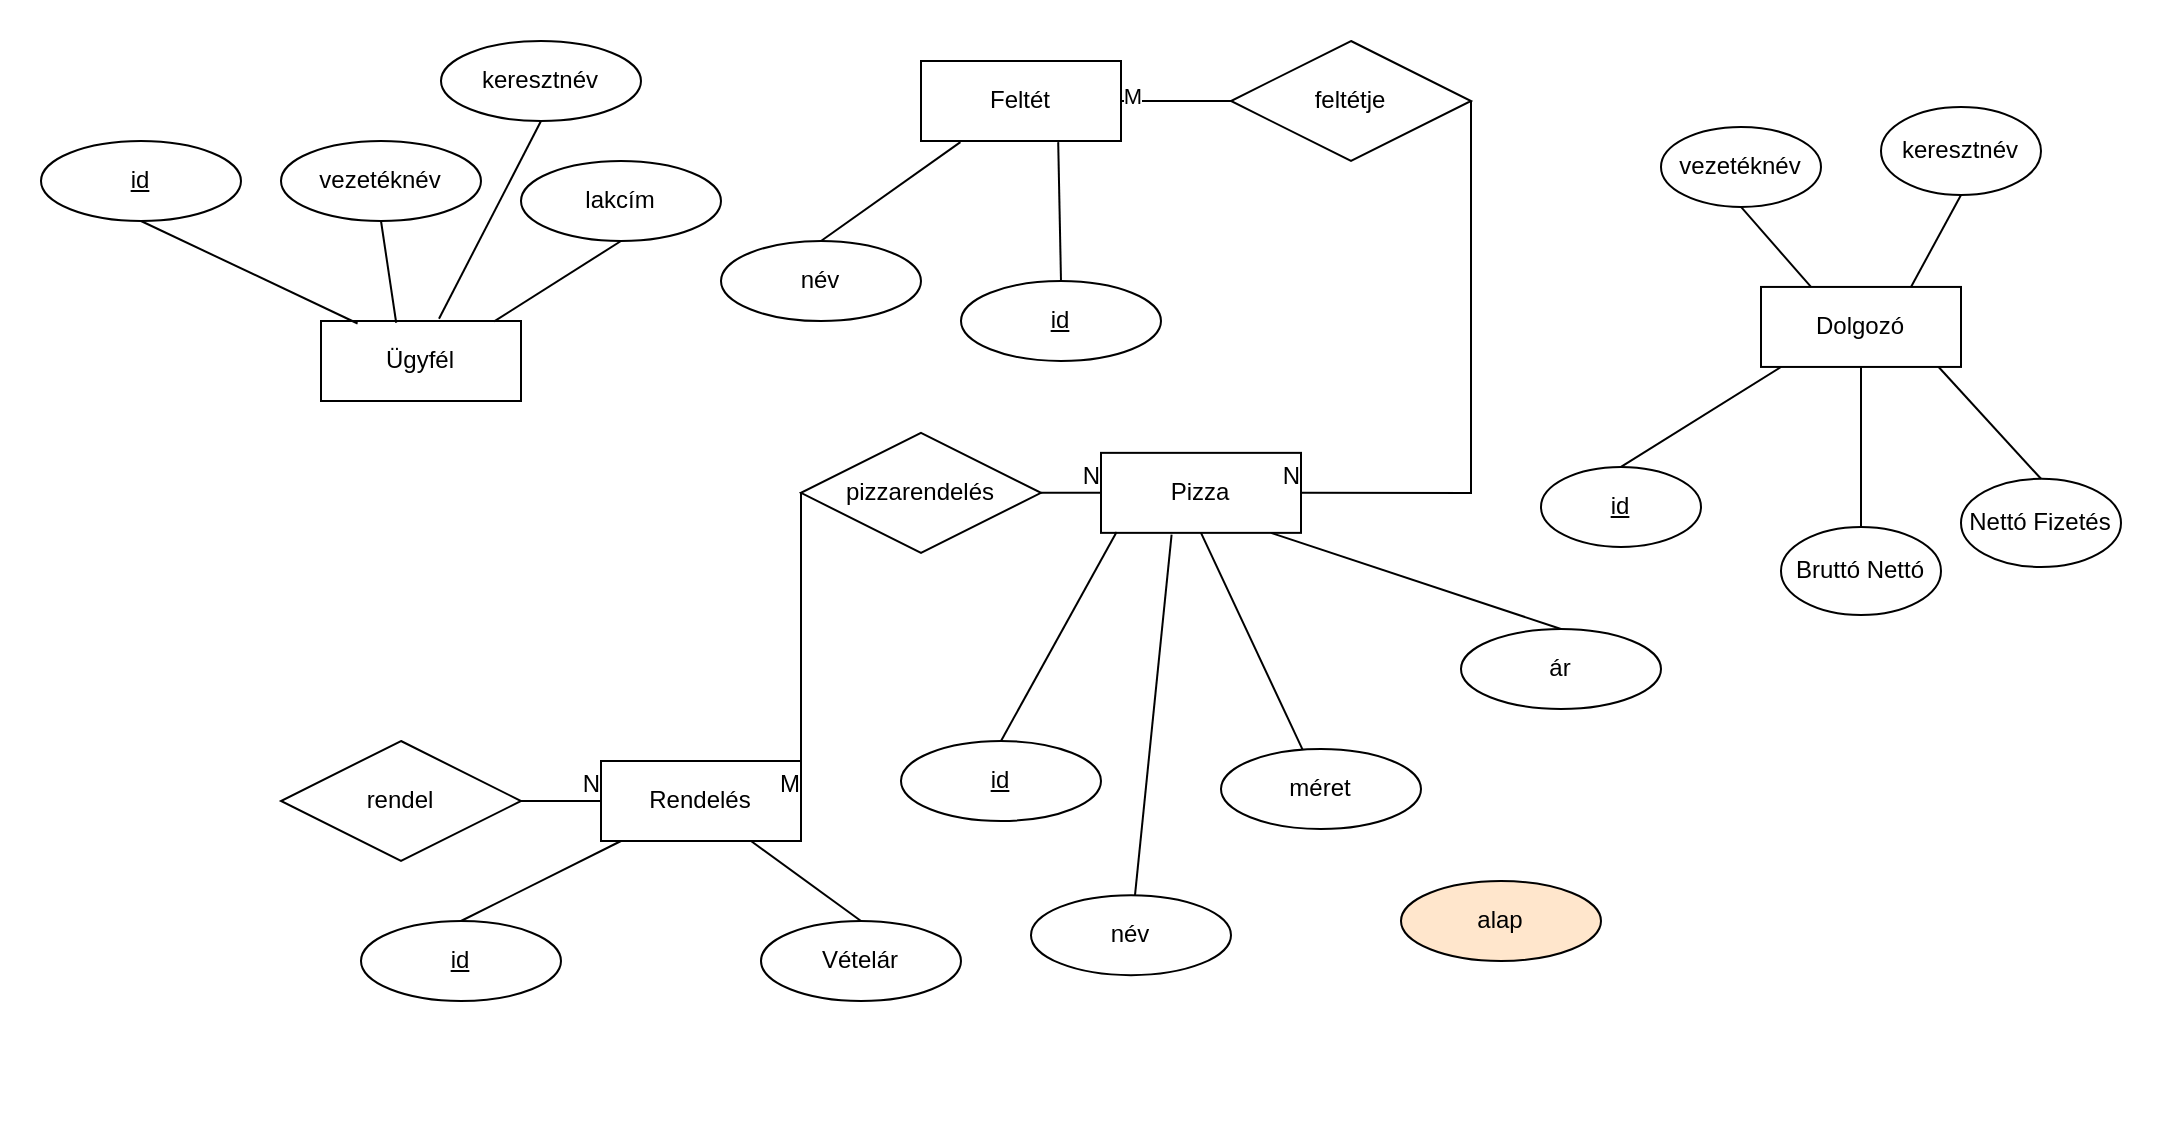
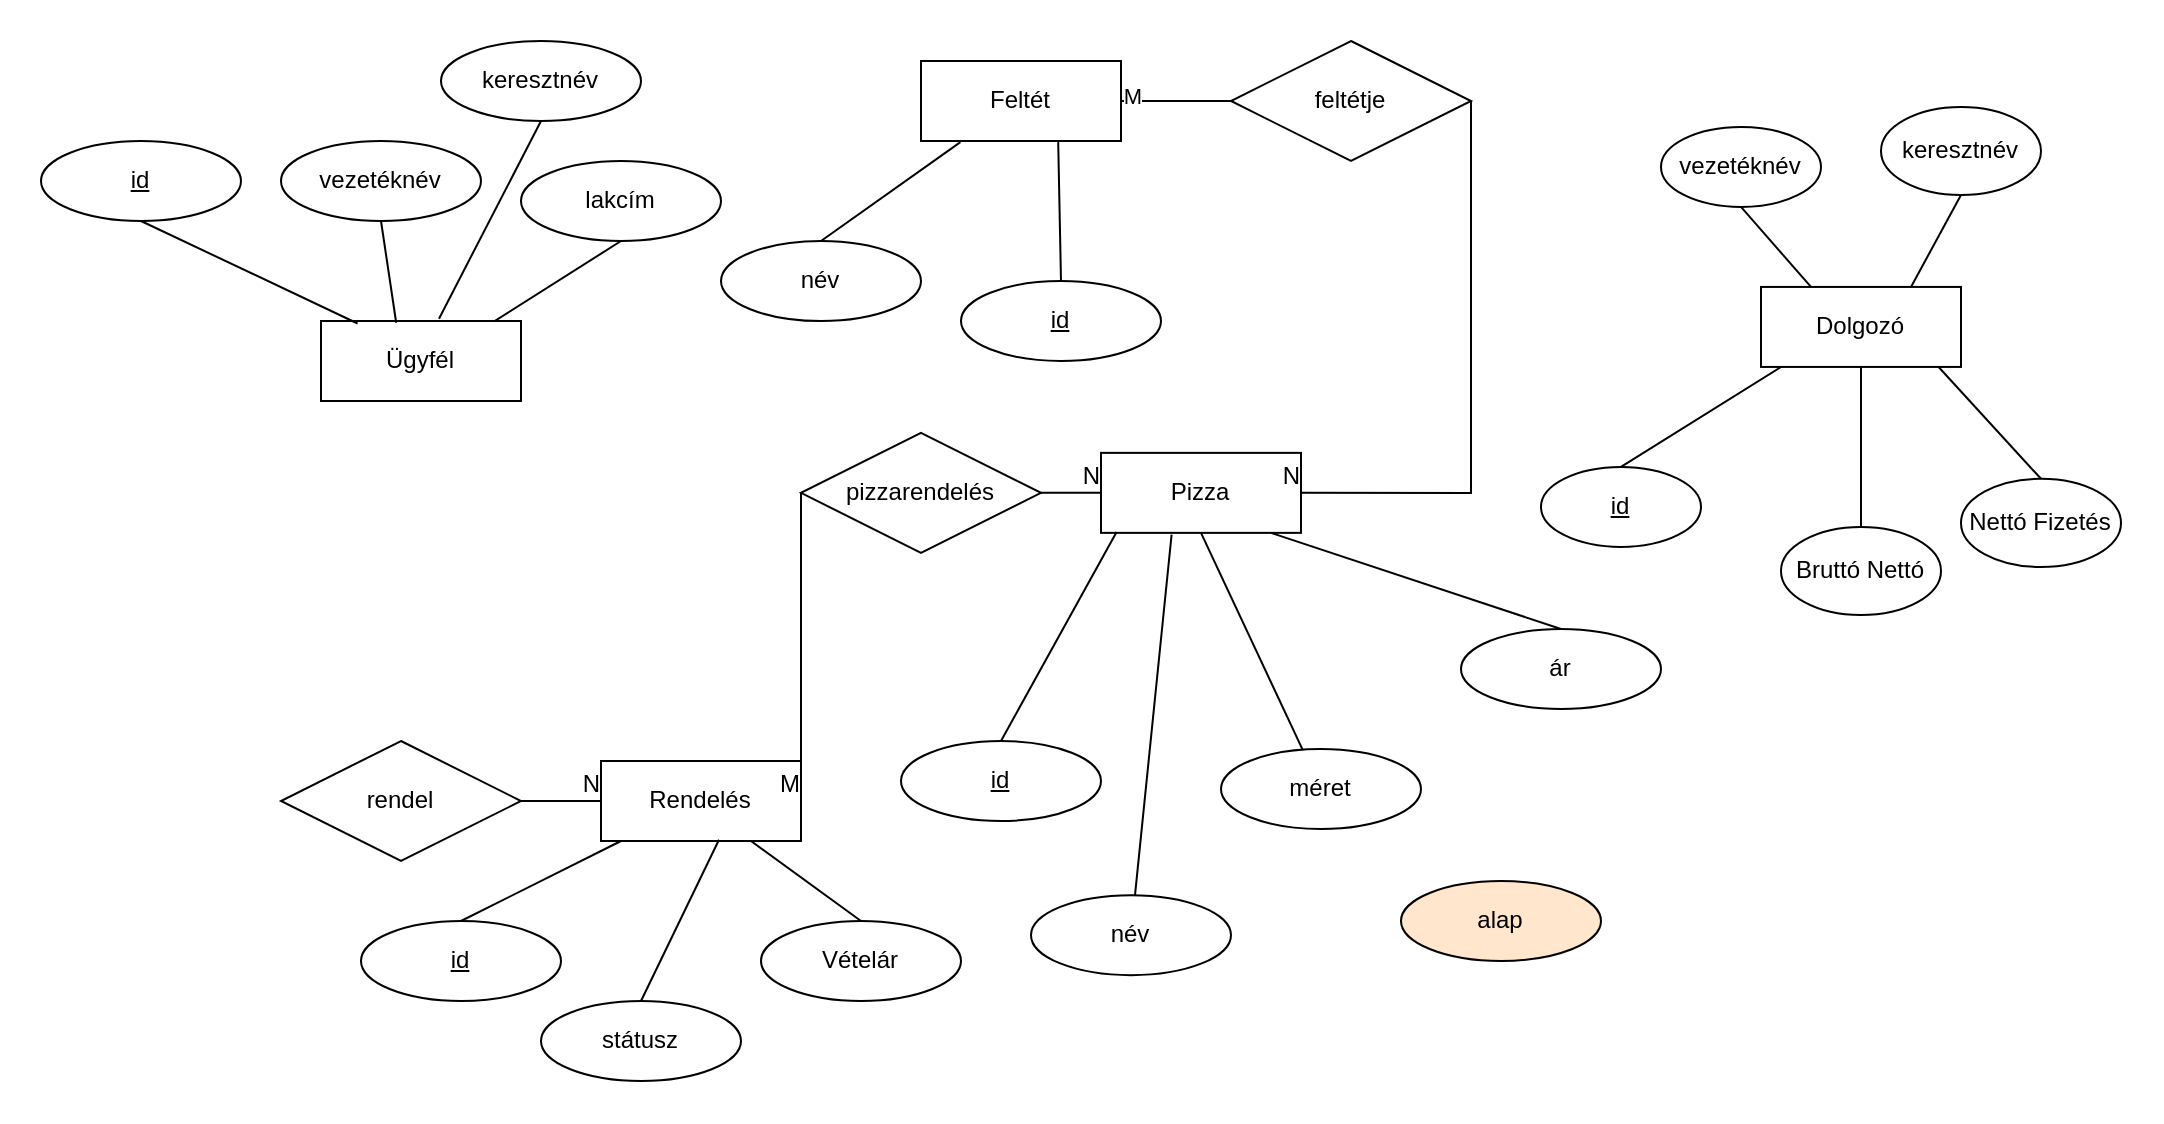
none -> (680, 920)
none -> (641, 1041)
